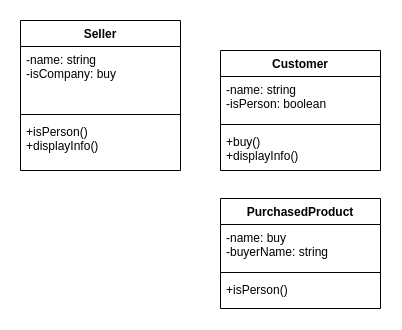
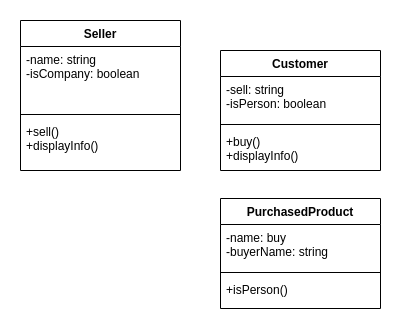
(65, 60) -> (65, 60)
(265, 90) -> (262, 90)
(61, 132) -> (46, 132)
